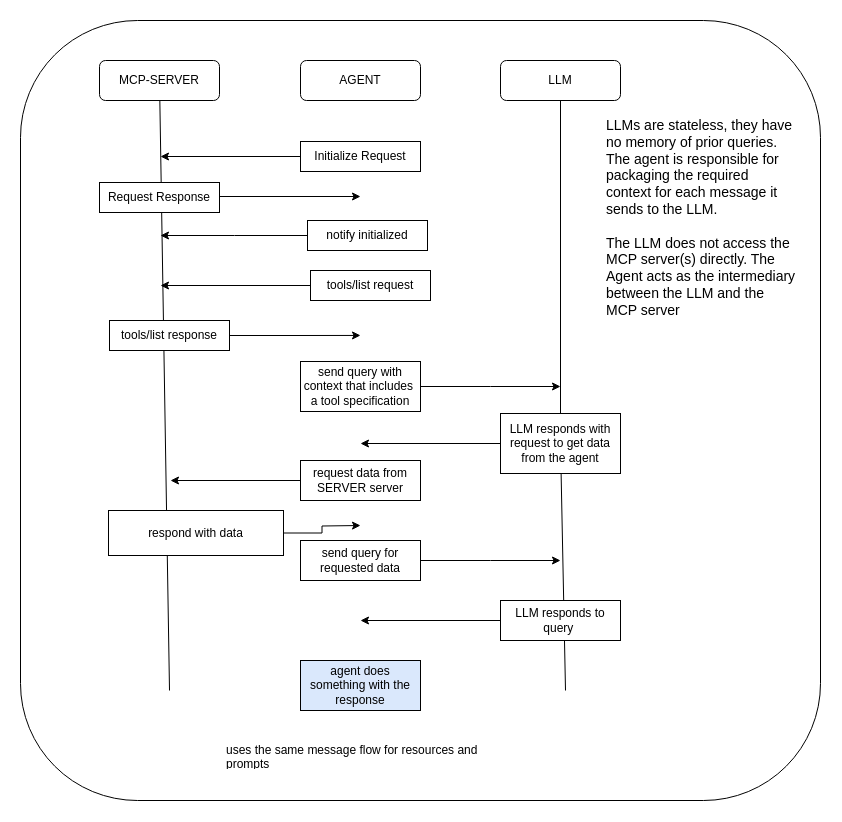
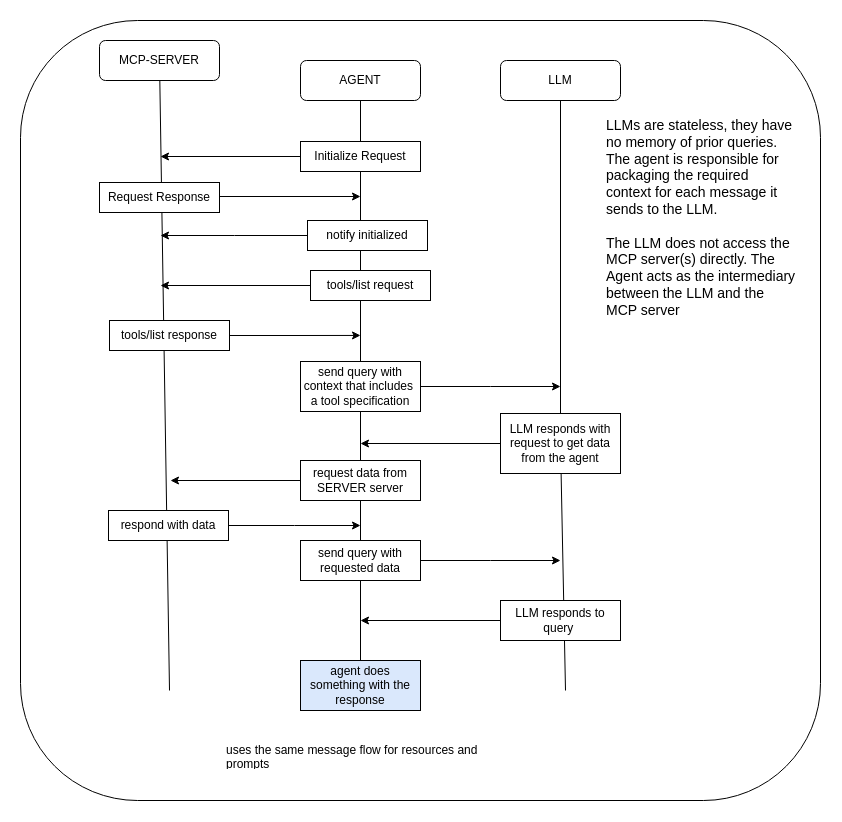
(160, 81) -> (160, 61)
(196, 533) -> (169, 526)
(361, 561) -> (361, 561)
none -> (361, 621)
